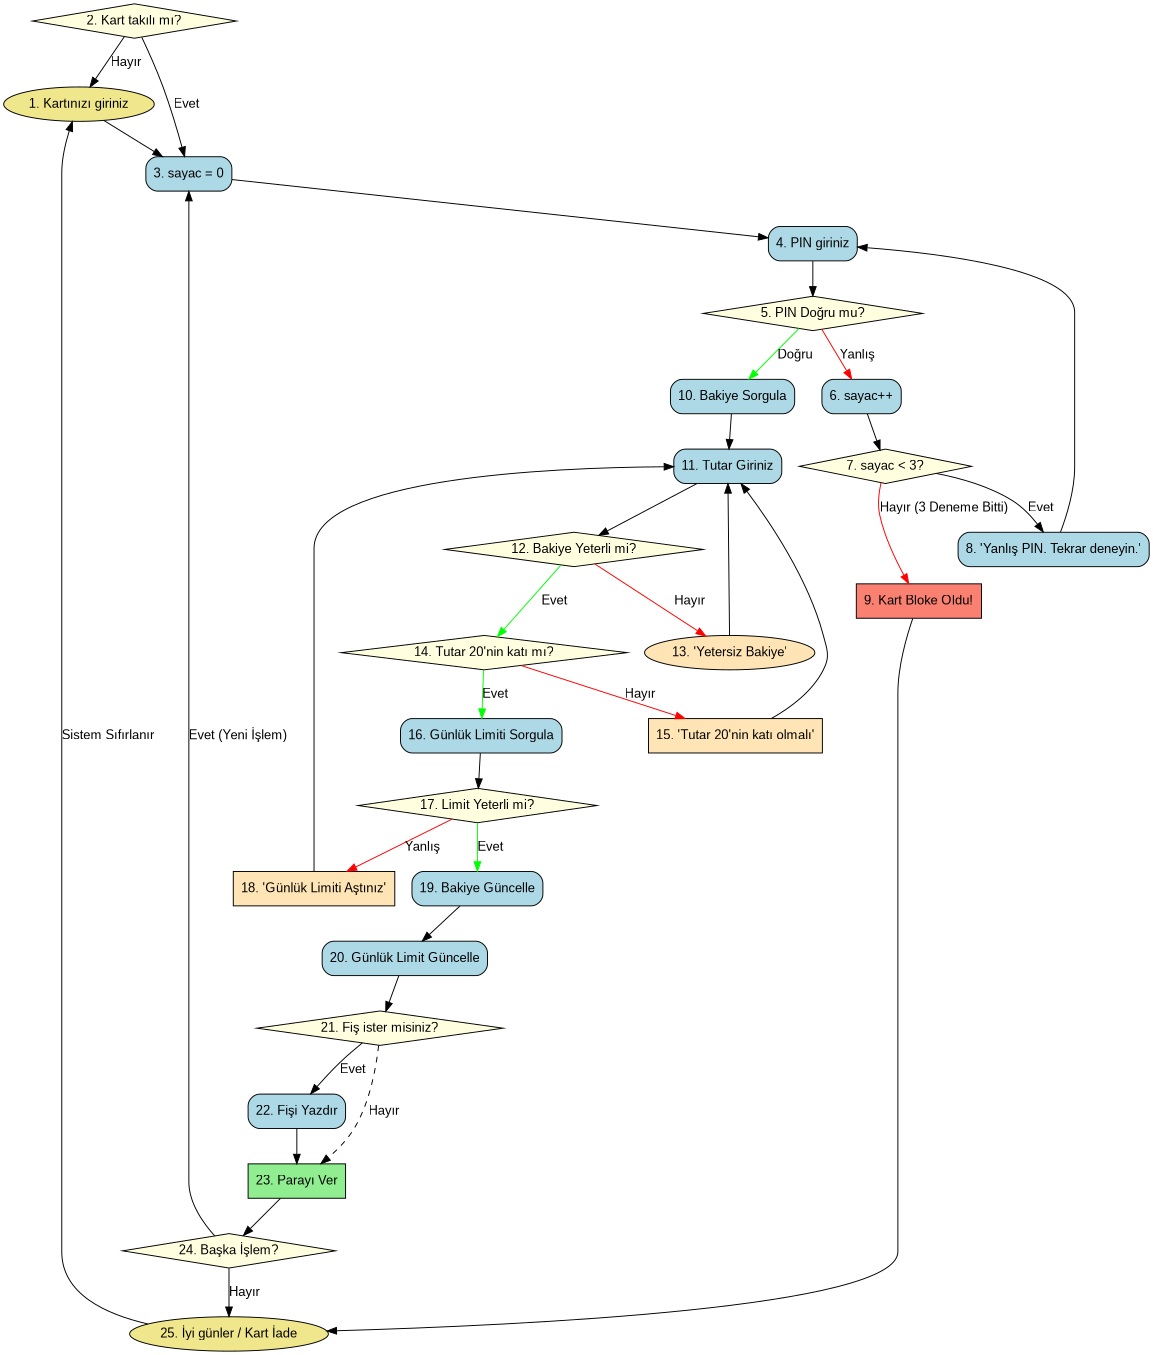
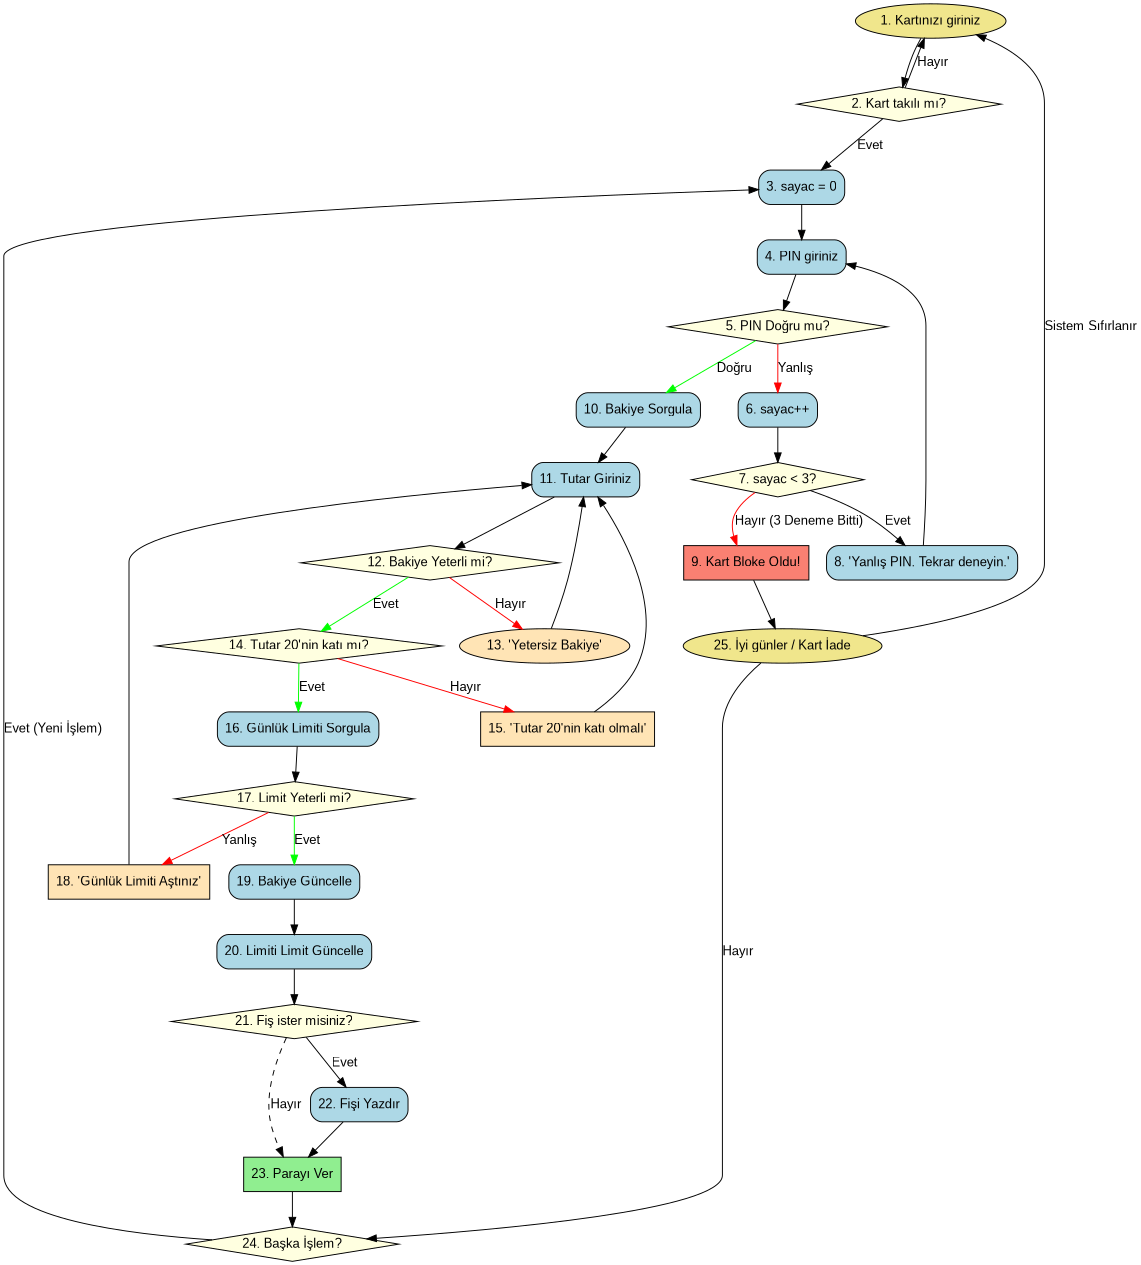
(129, 136) -> (912, 58)
(405, 958) -> (294, 952)
(229, 1288) -> (722, 1091)
